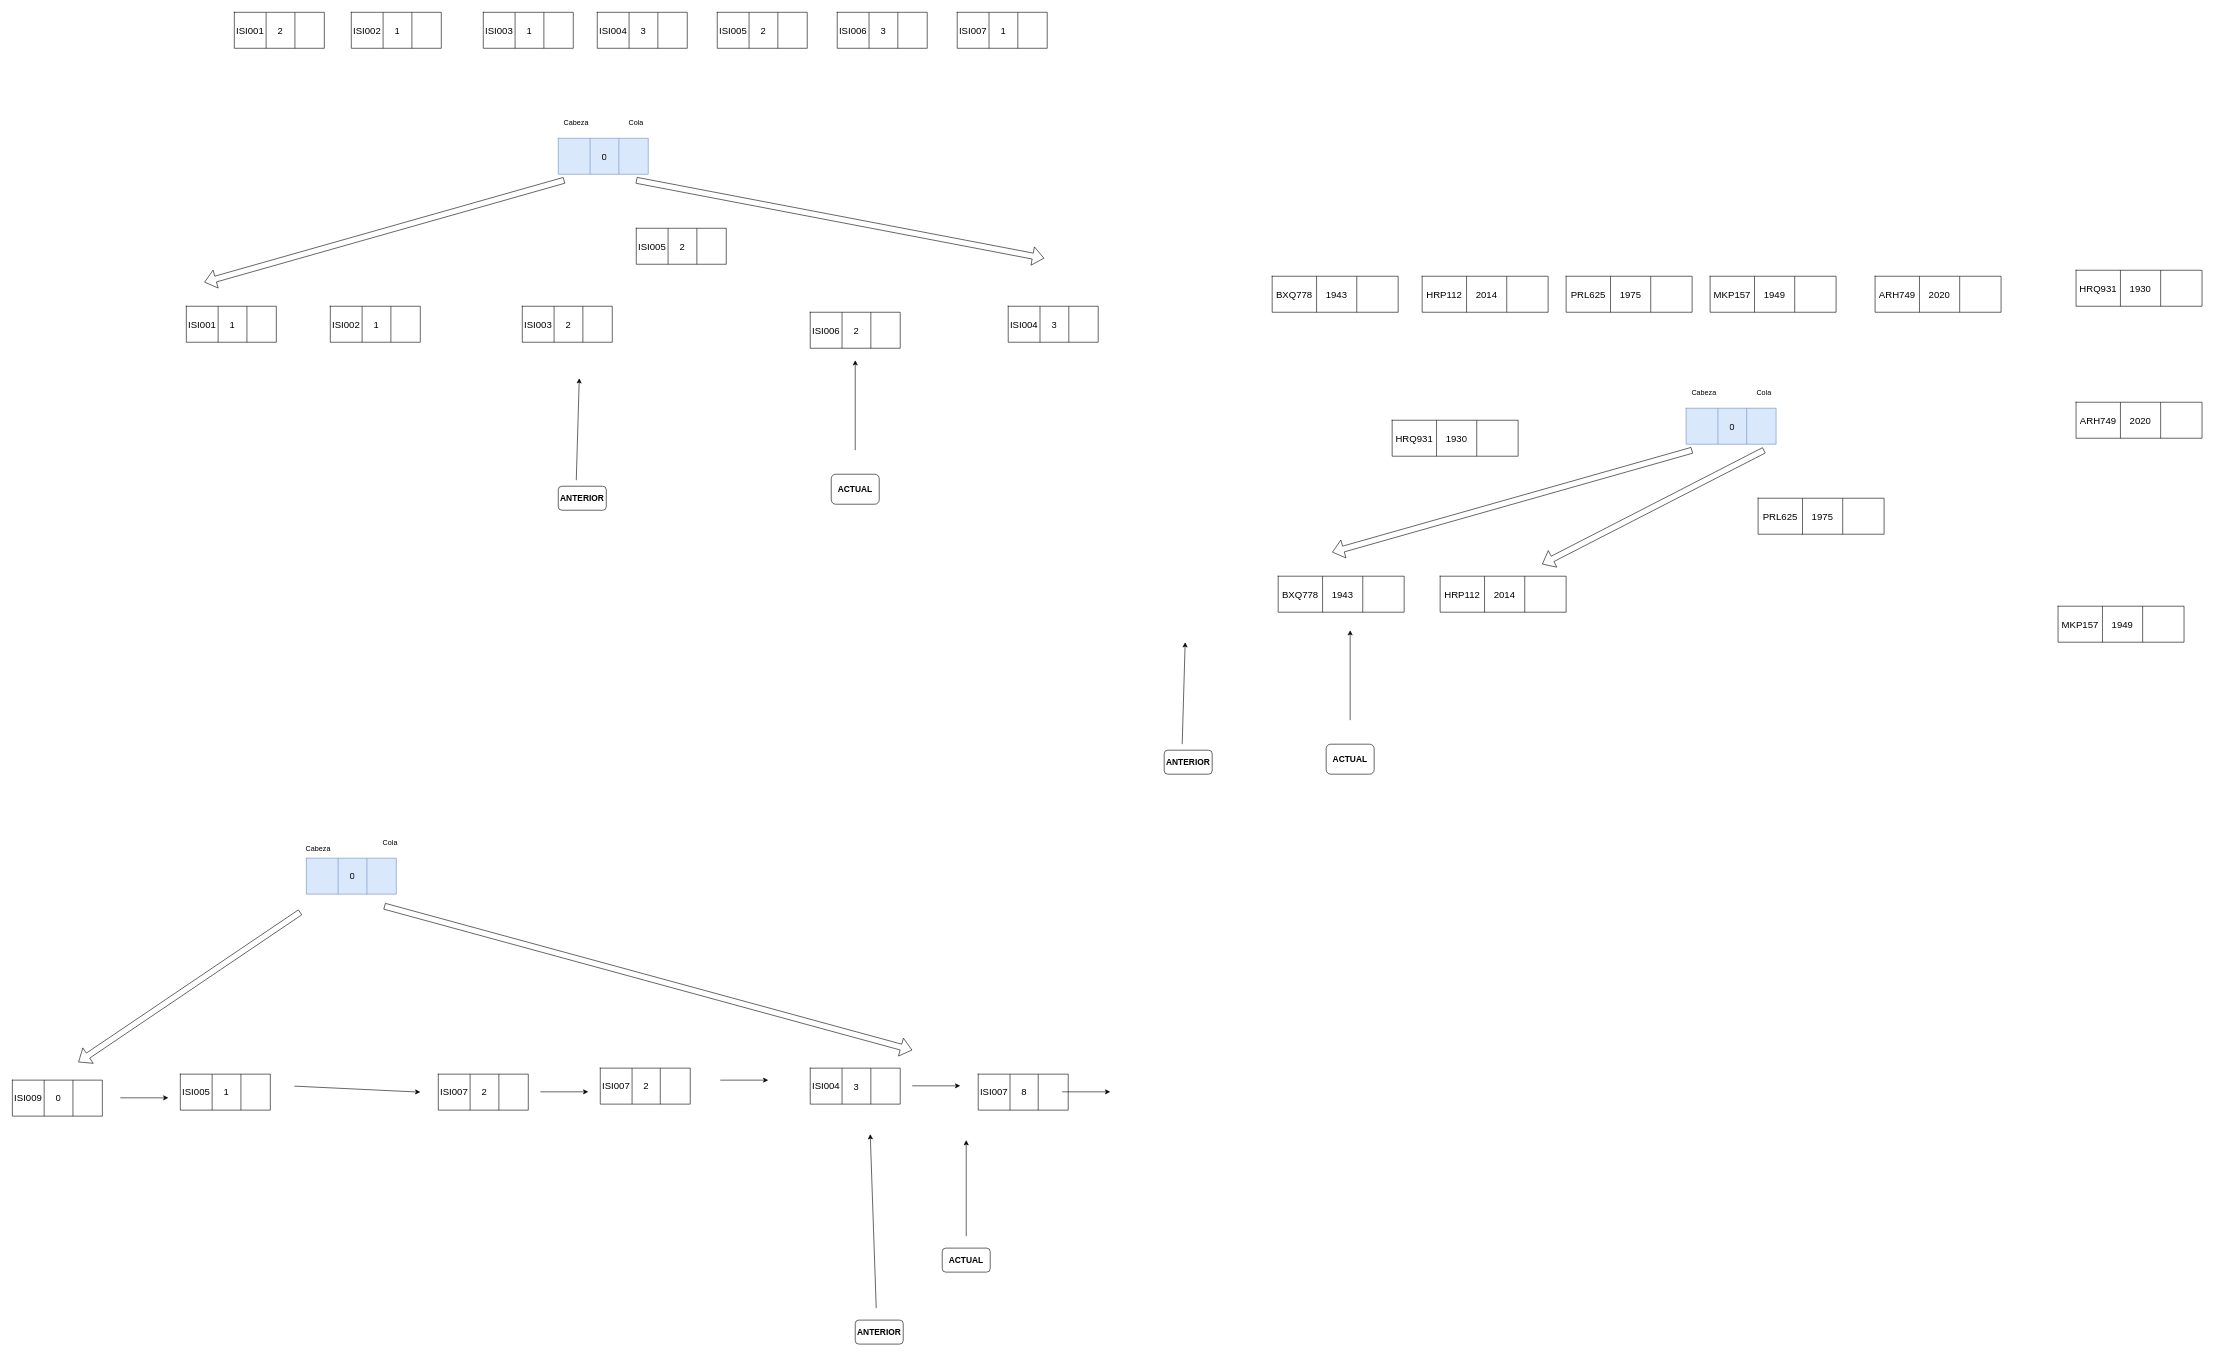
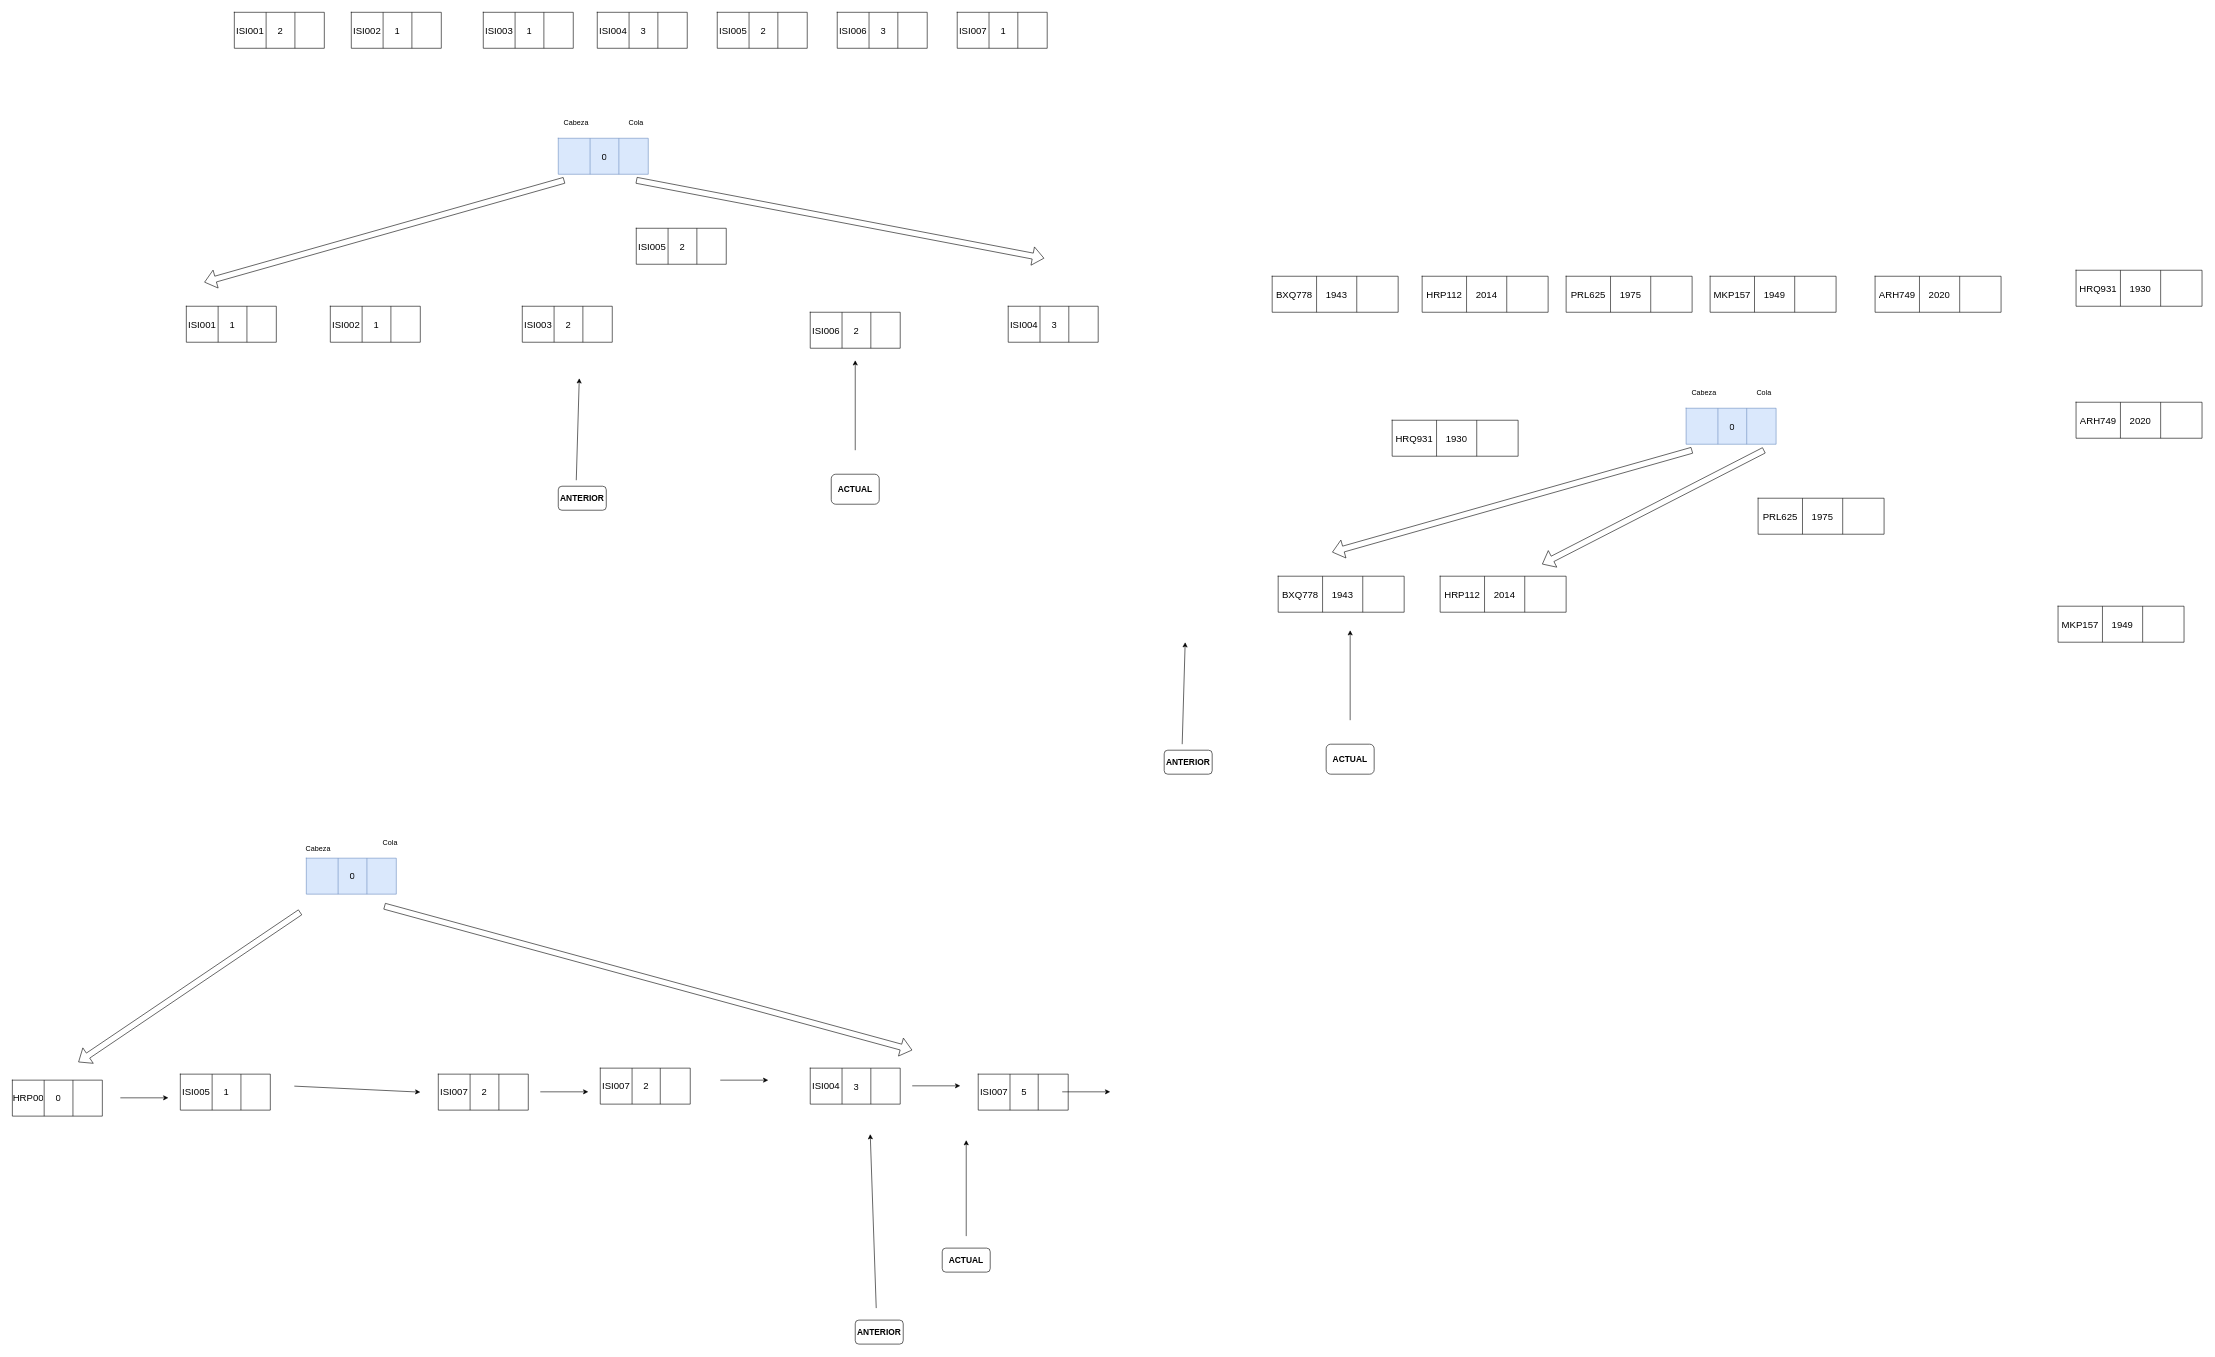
(1024, 1092) -> (1024, 1092)
(28, 1098) -> (28, 1098)
